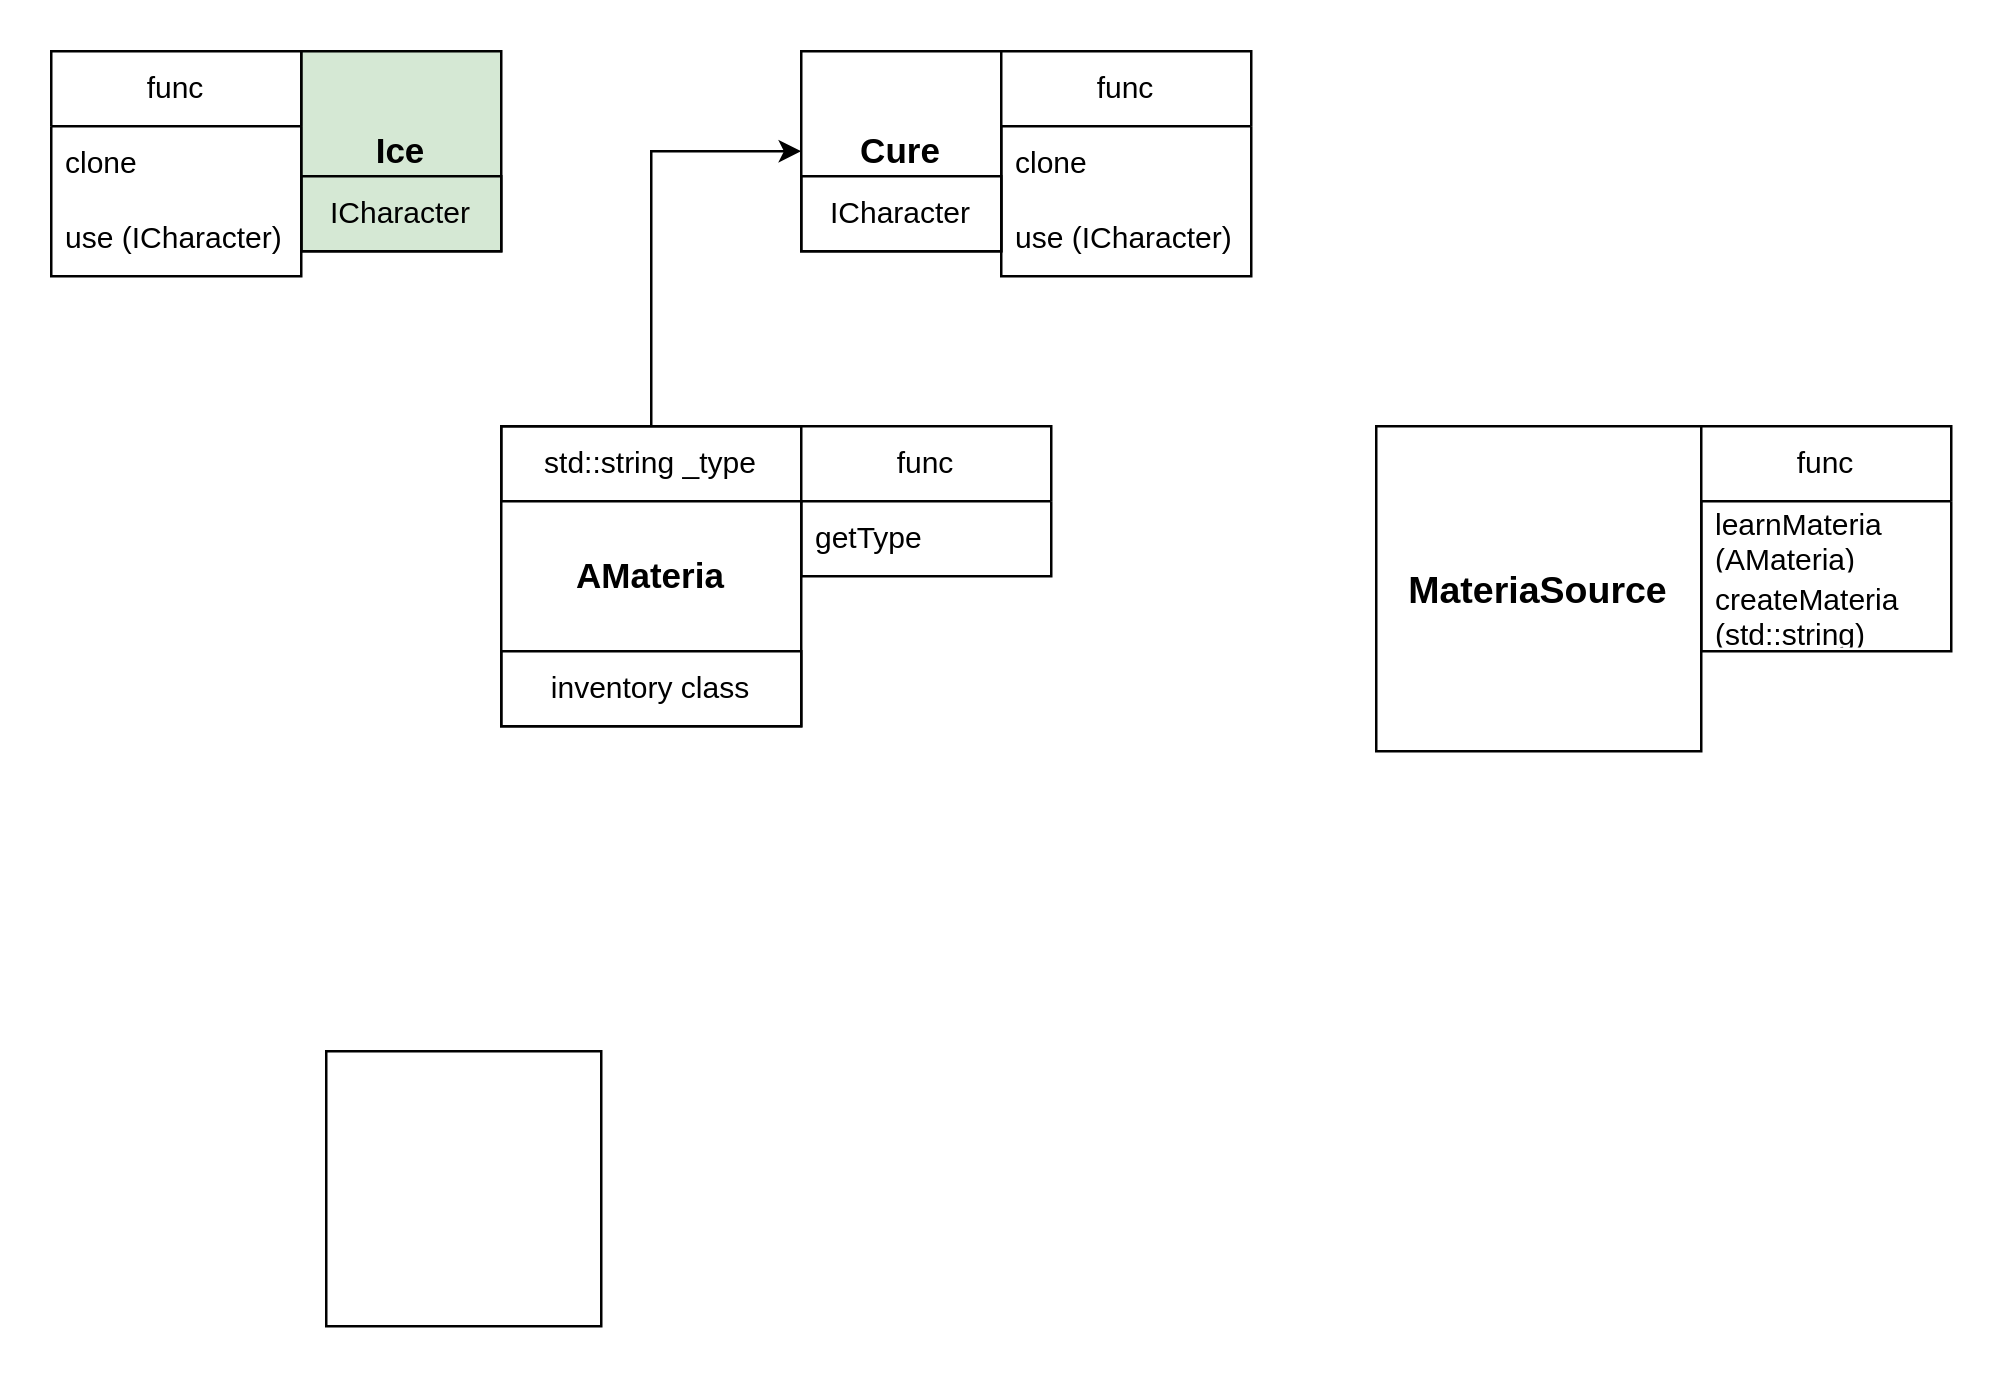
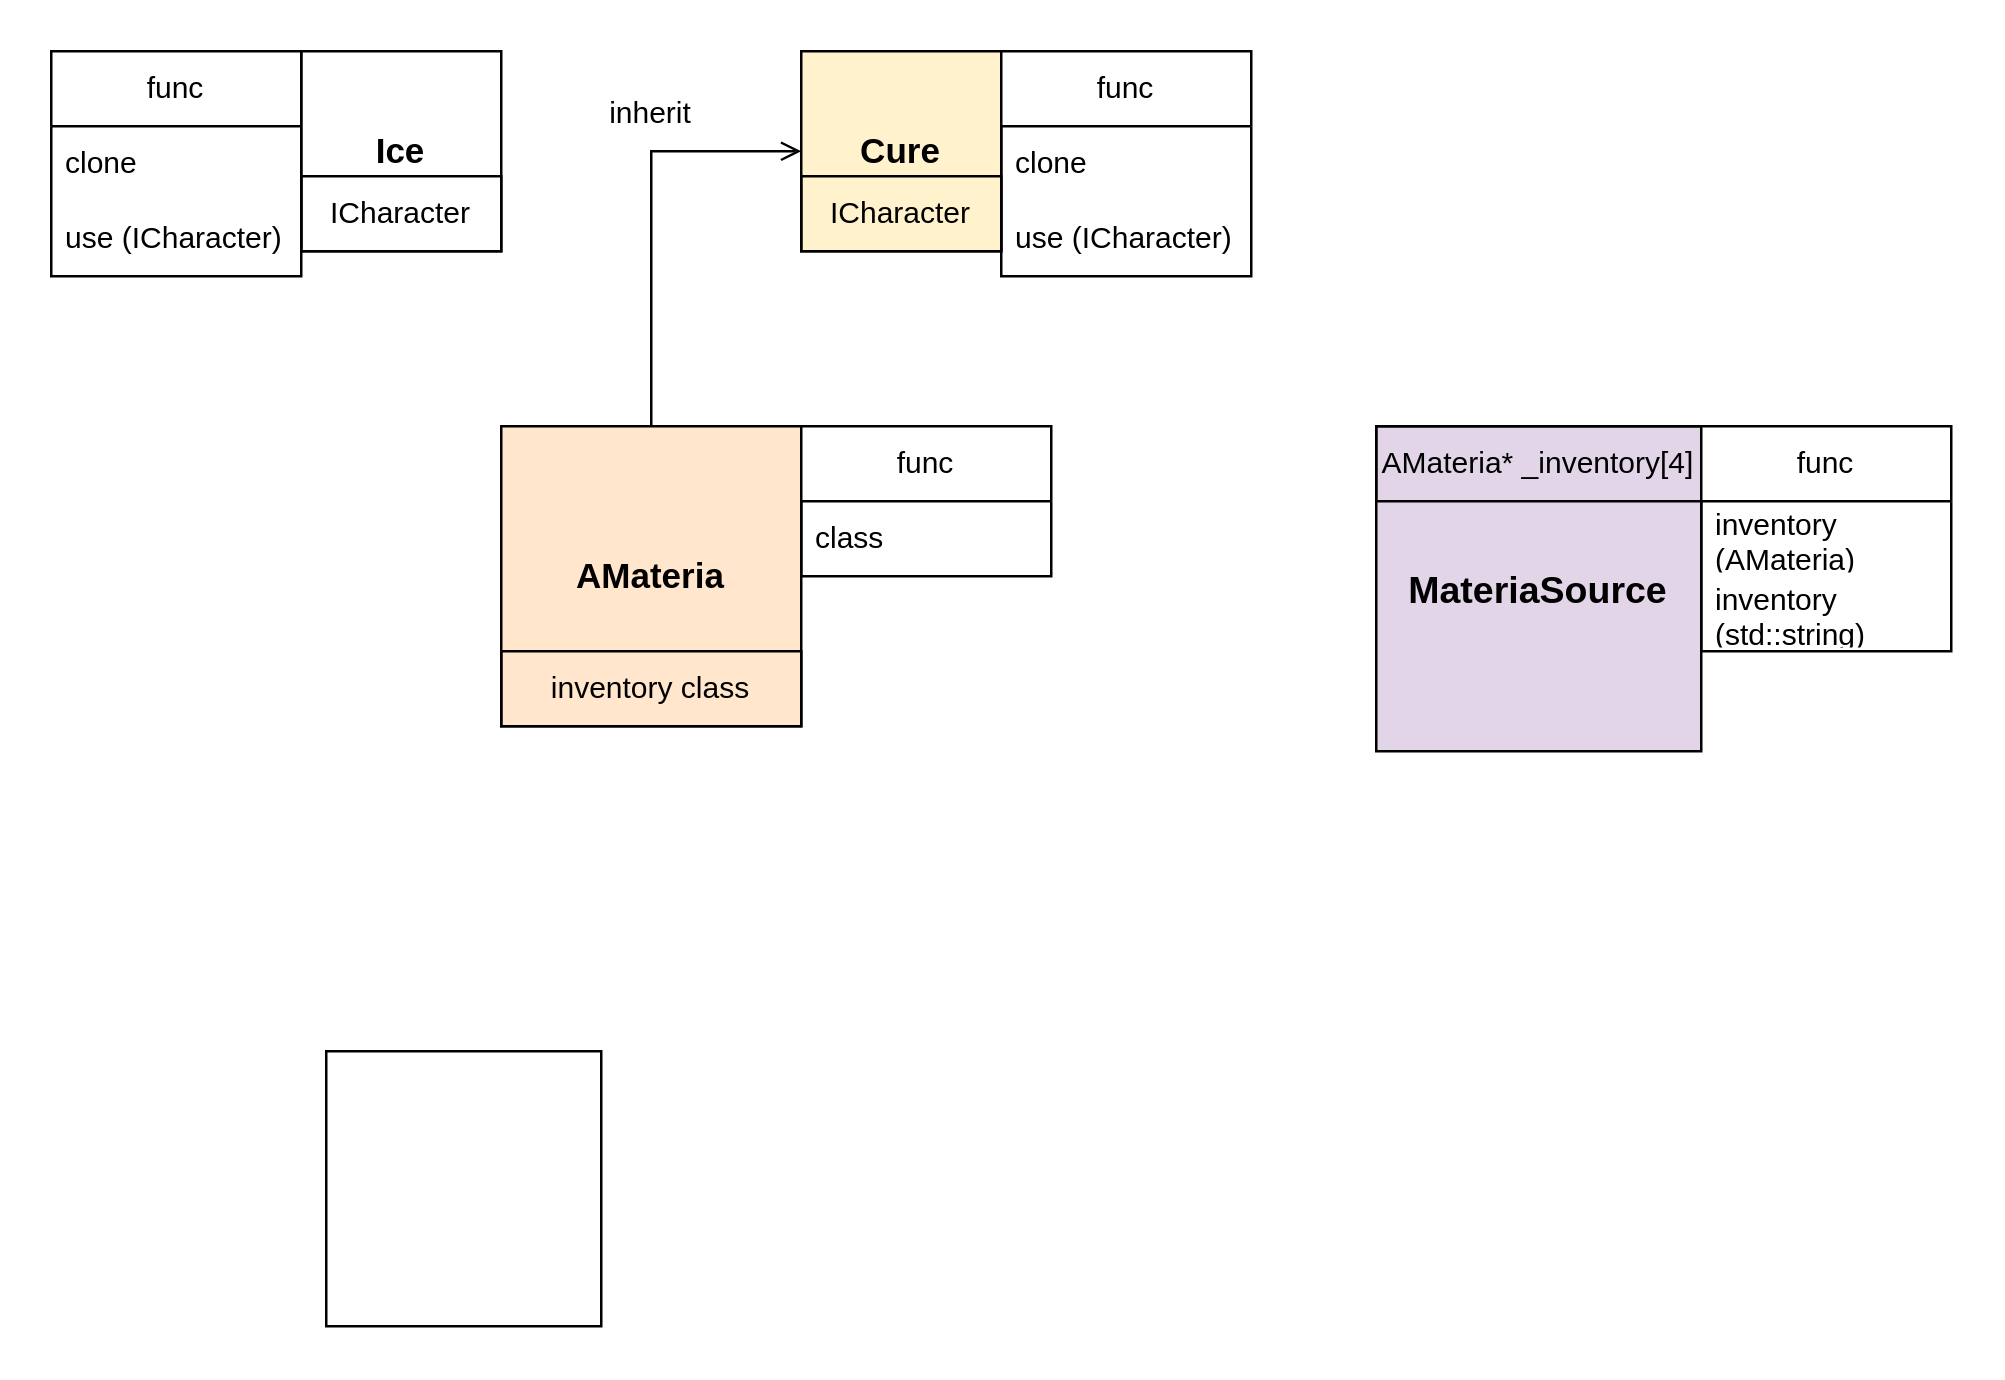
none -> (651, 114)
(401, 151) -> (401, 151)
(783, 151) -> (787, 151)
(901, 151) -> (901, 151)
(651, 464) -> none
none -> (1539, 464)
(875, 539) -> (854, 539)
(1829, 539) -> (1829, 539)
(651, 576) -> (651, 576)
(1539, 589) -> (1539, 589)
(1829, 614) -> (1829, 614)
